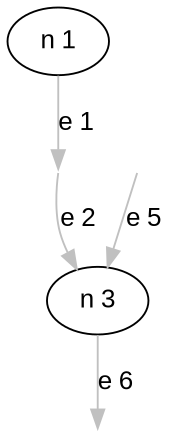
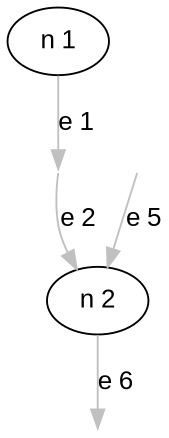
(98, 301) -> (98, 301)
